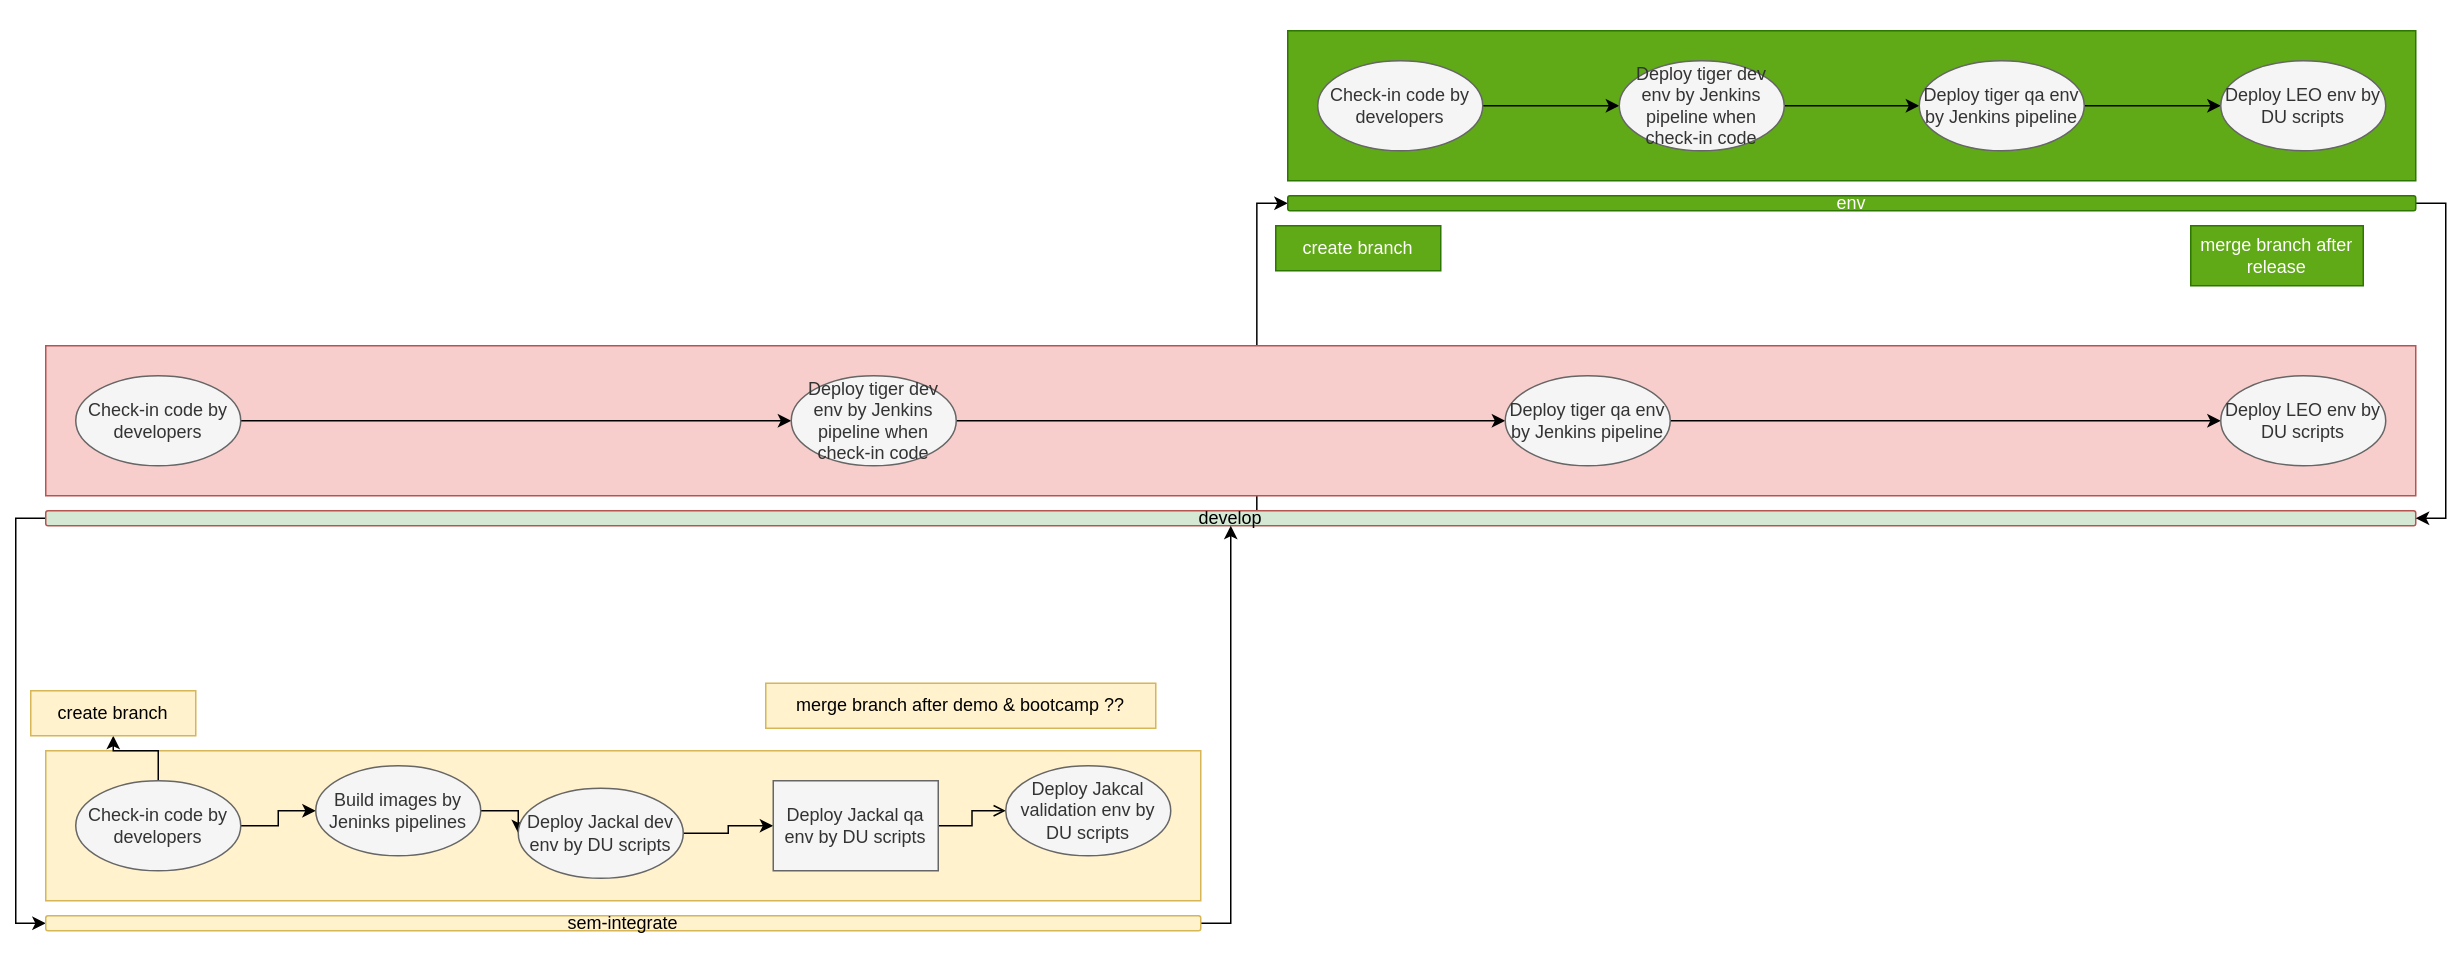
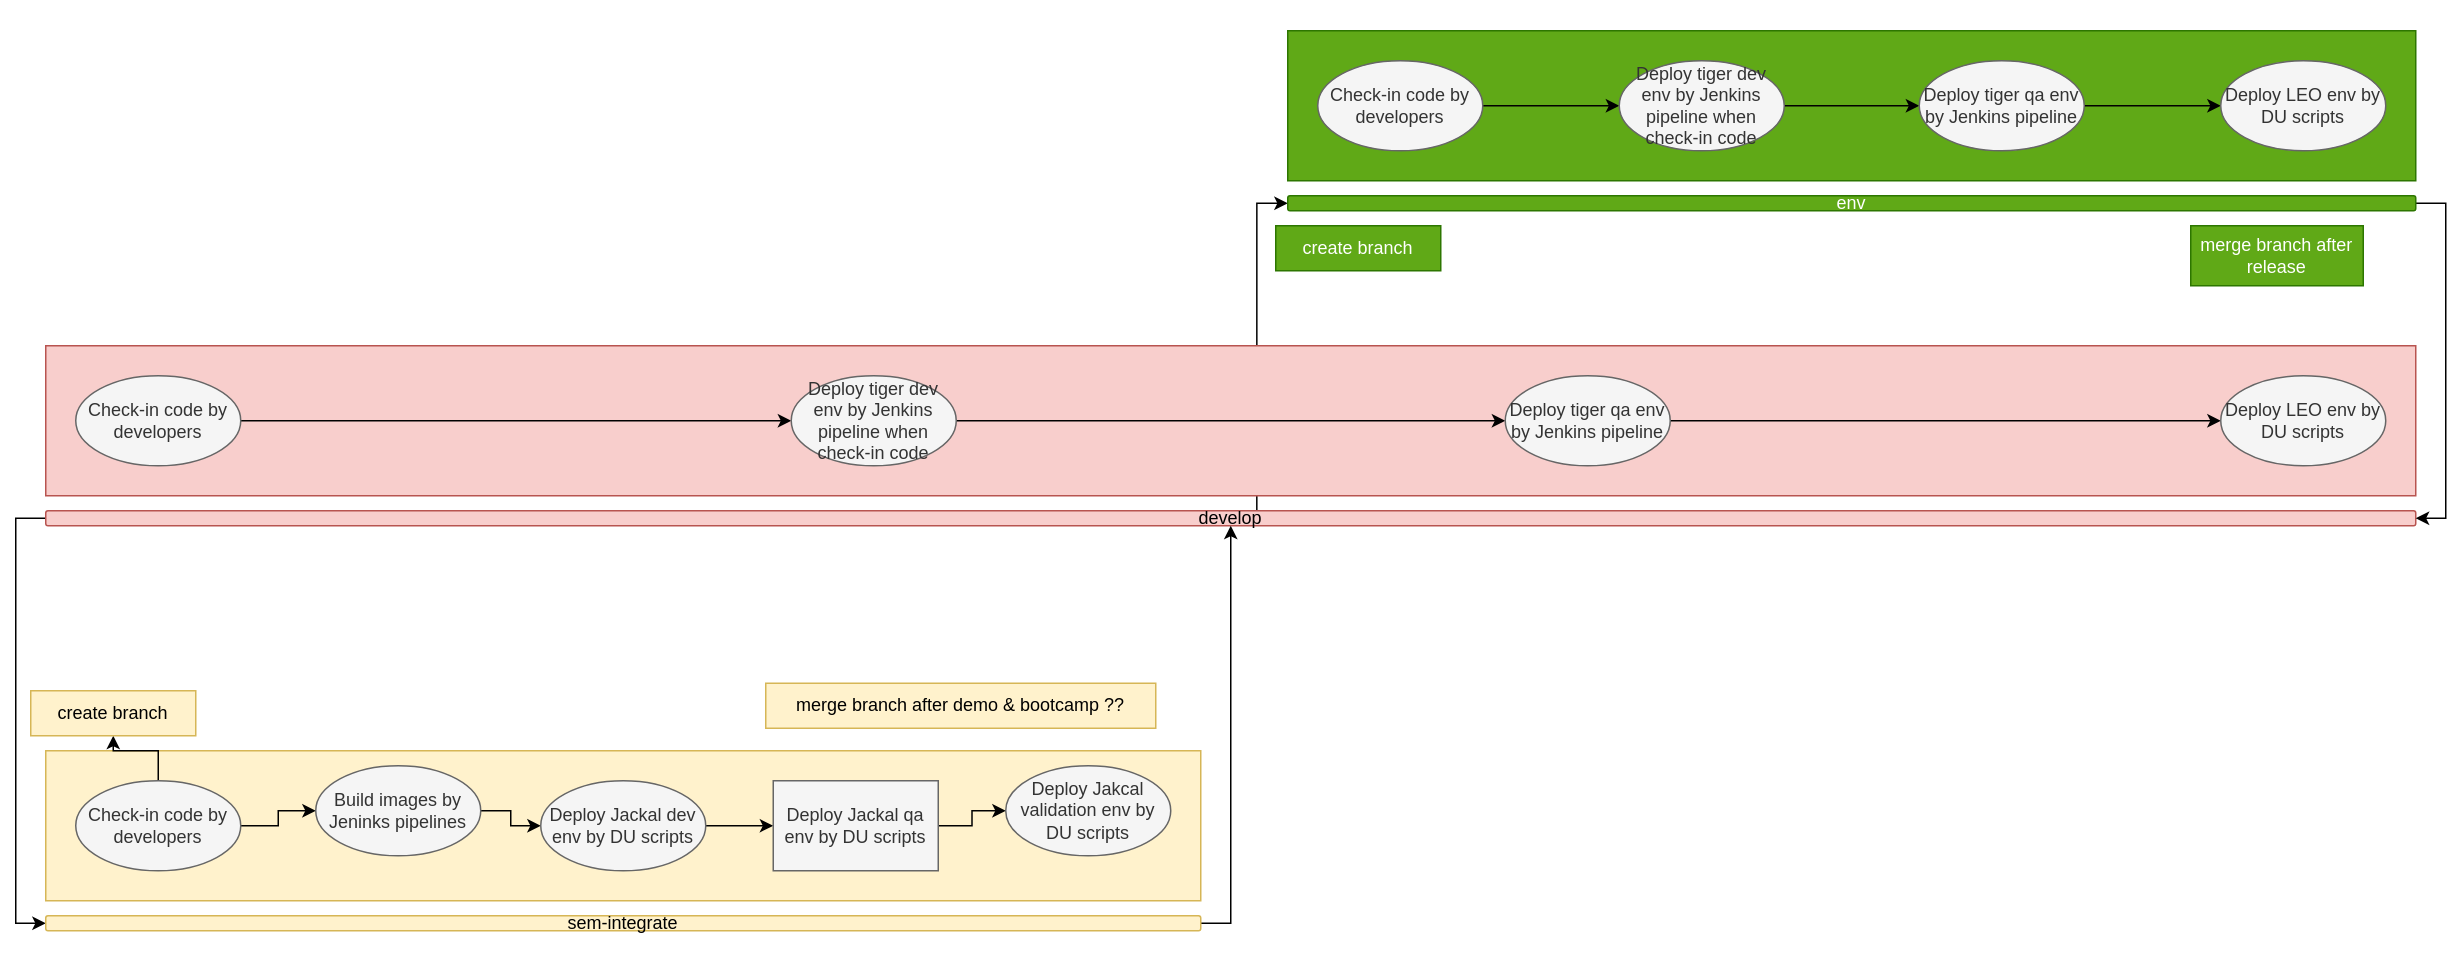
(1231, 518) -> (1231, 518)
(996, 811) -> (994, 811)
(601, 833) -> (623, 826)
